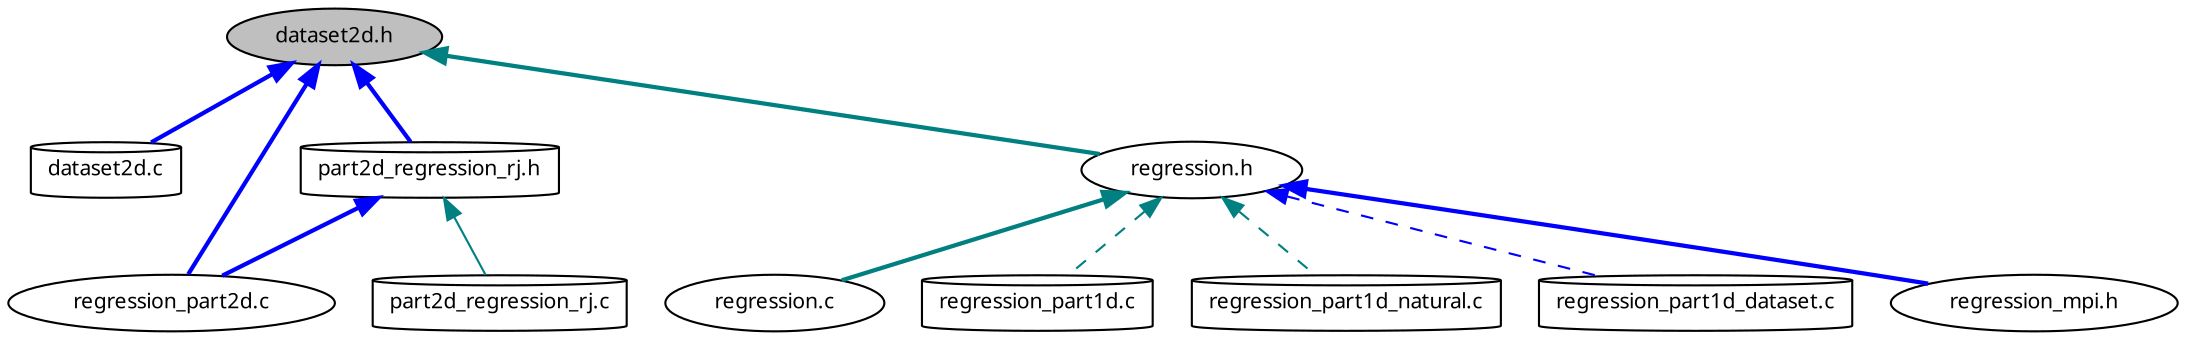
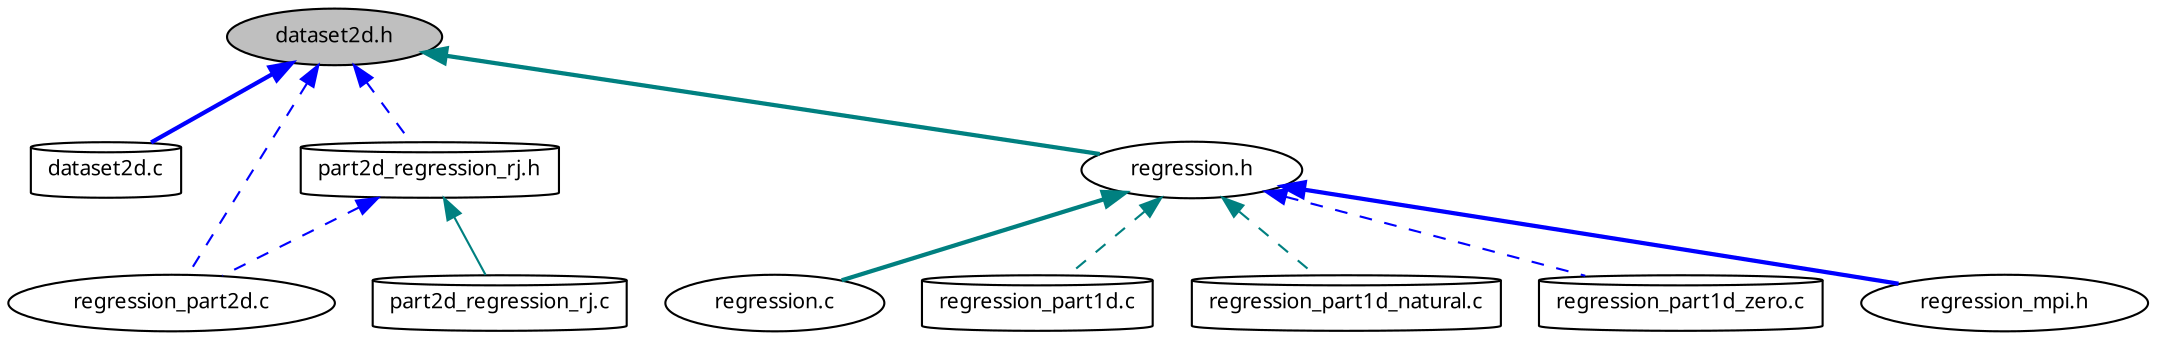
(389, 112) -> (389, 112)
(248, 179) -> (248, 179)
(291, 242) -> (291, 242)
(1696, 303) -> (1681, 303)
